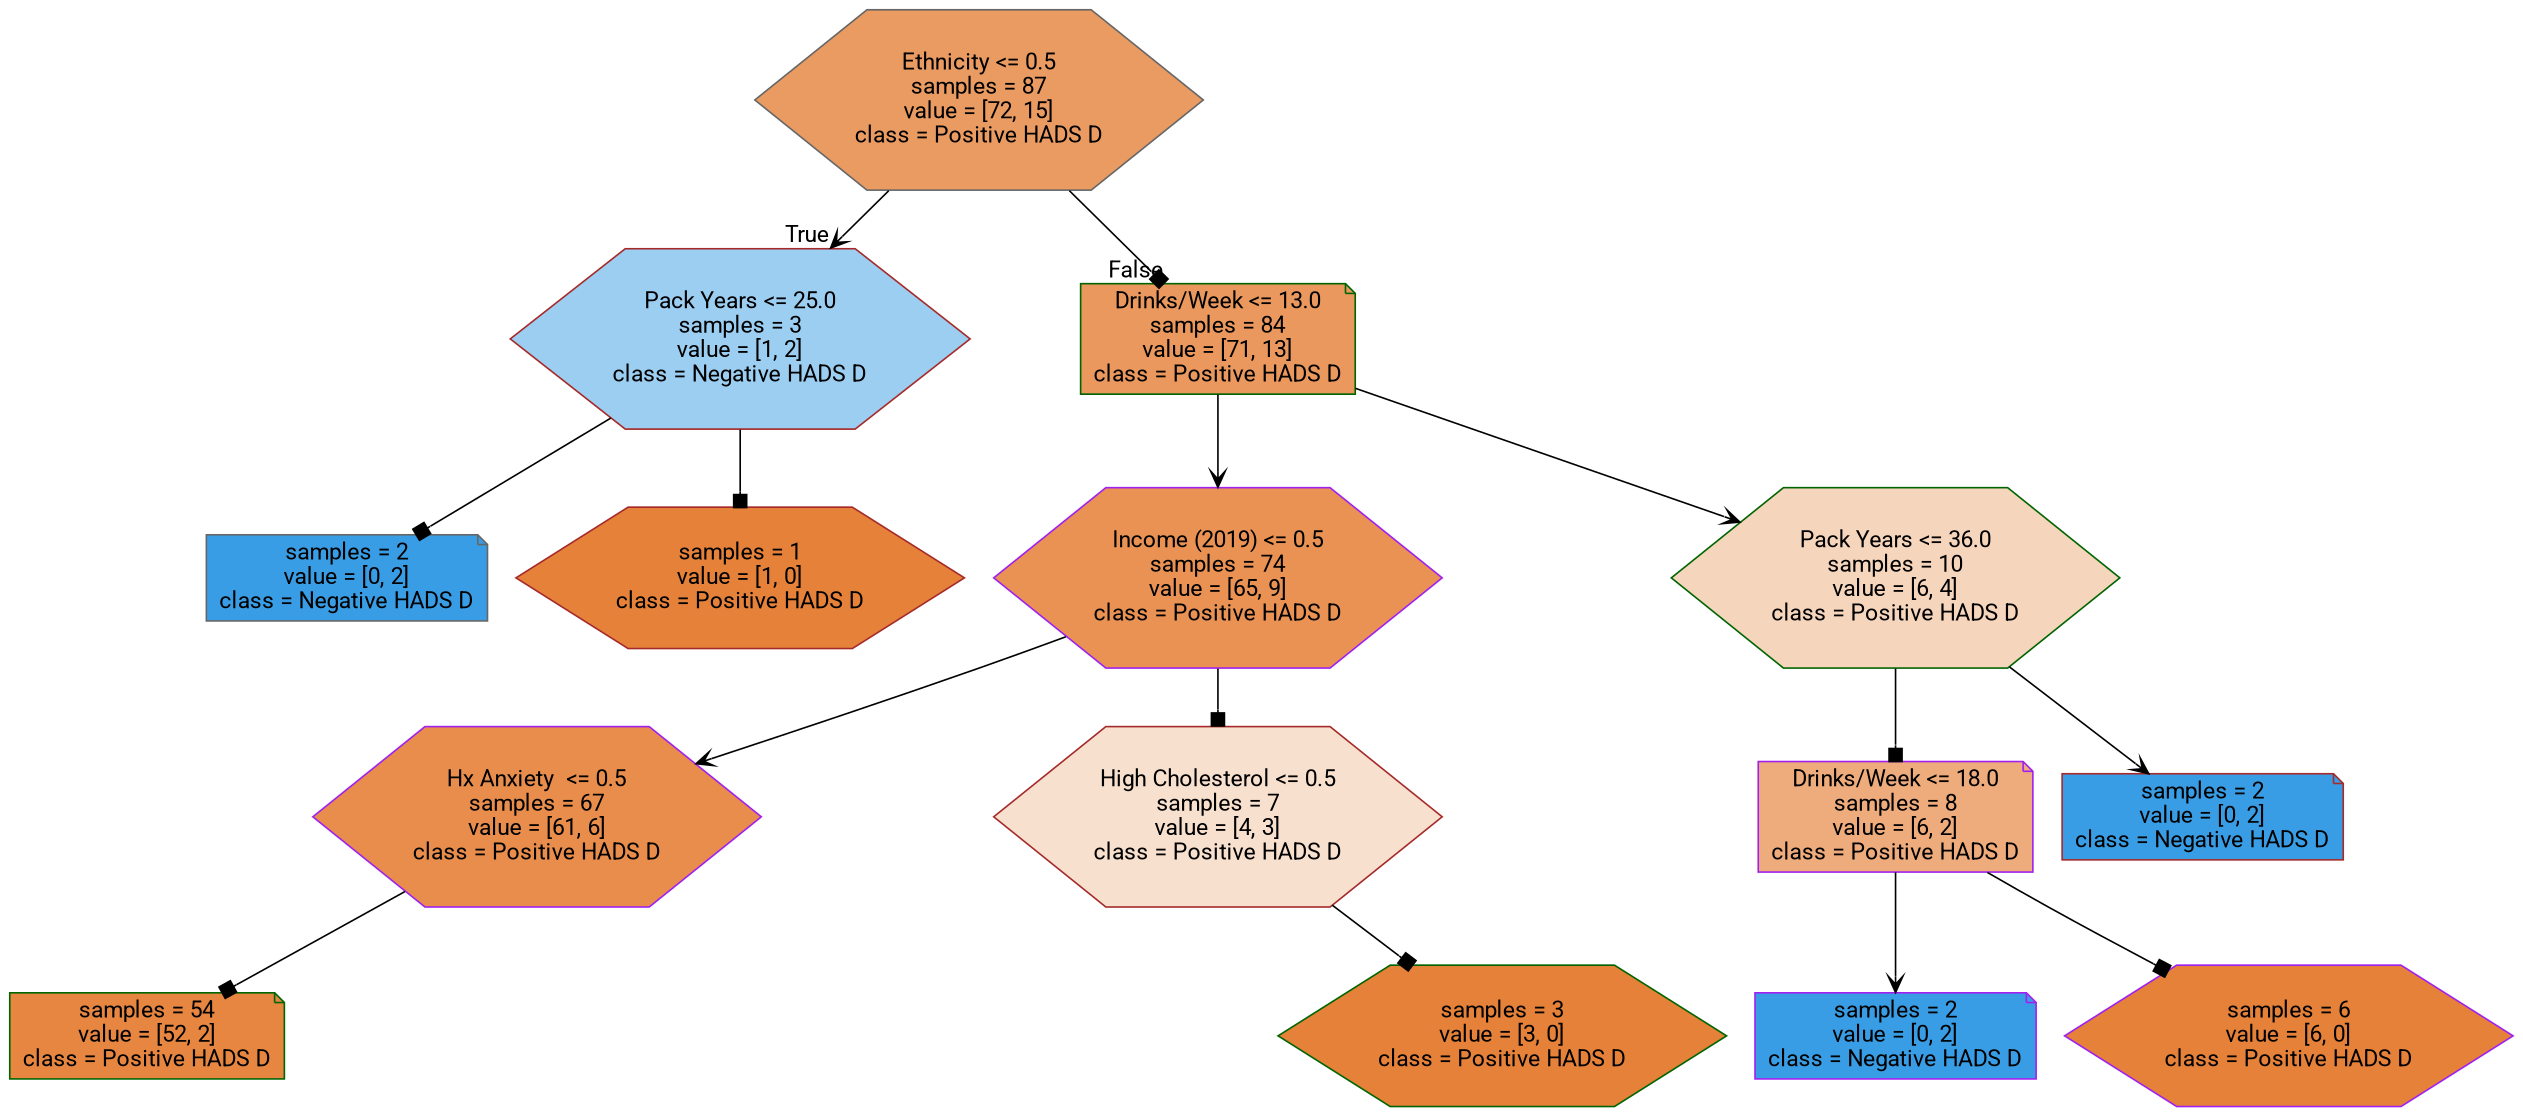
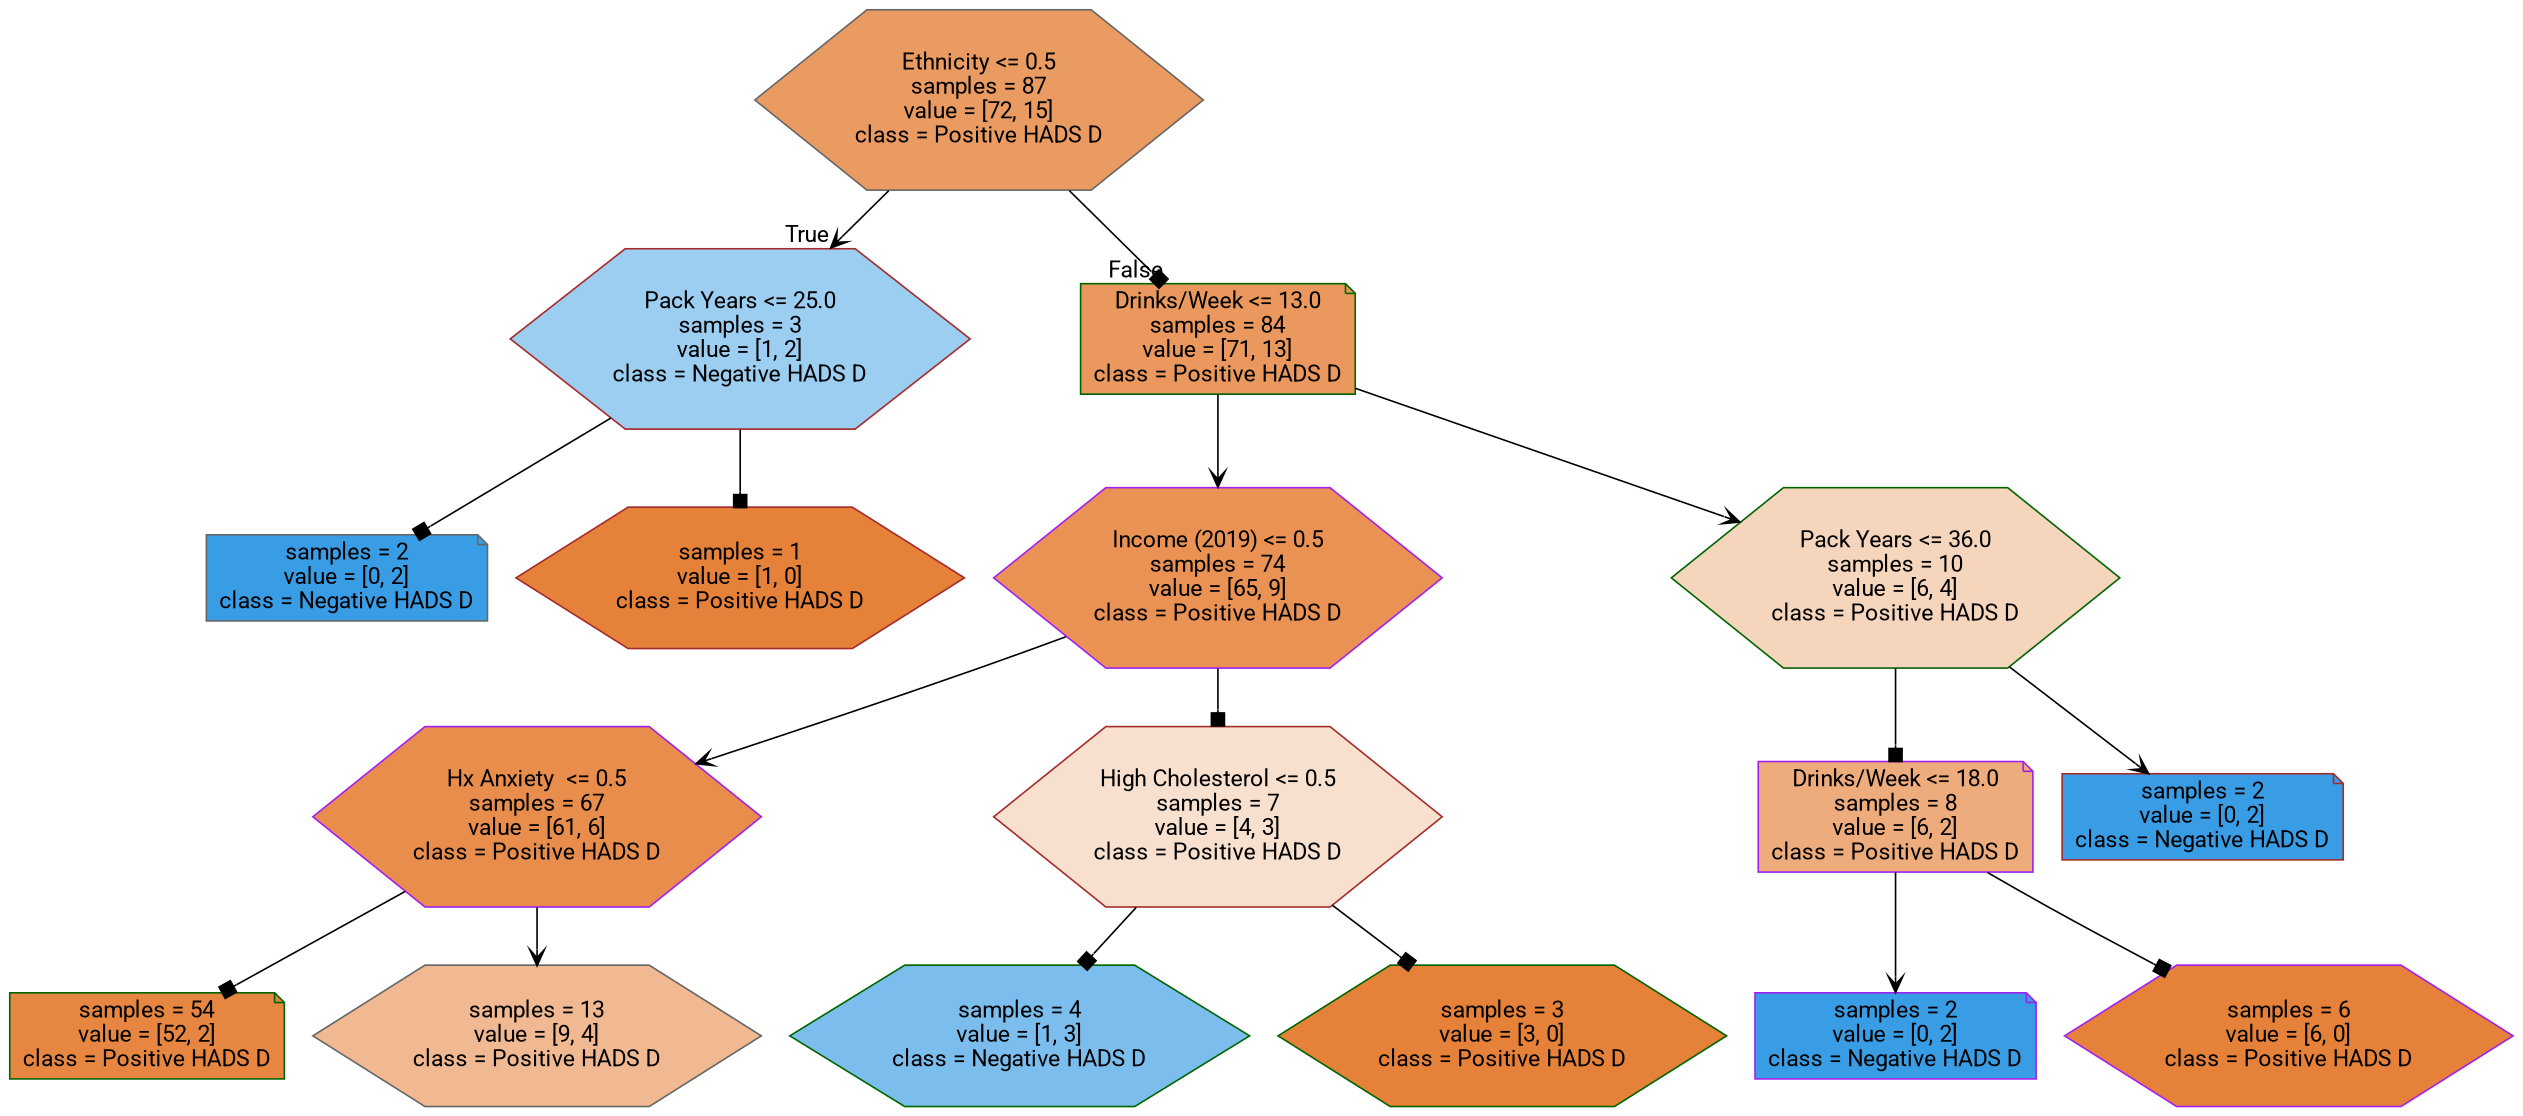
none -> (537, 1036)
none -> (1020, 1036)
